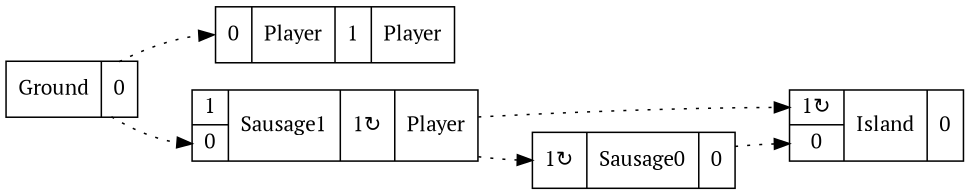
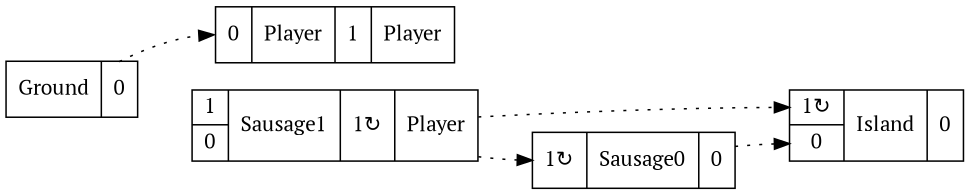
(143, 133) -> none
